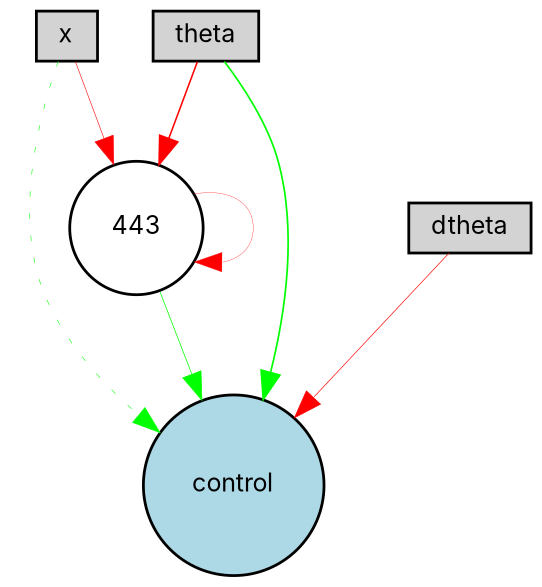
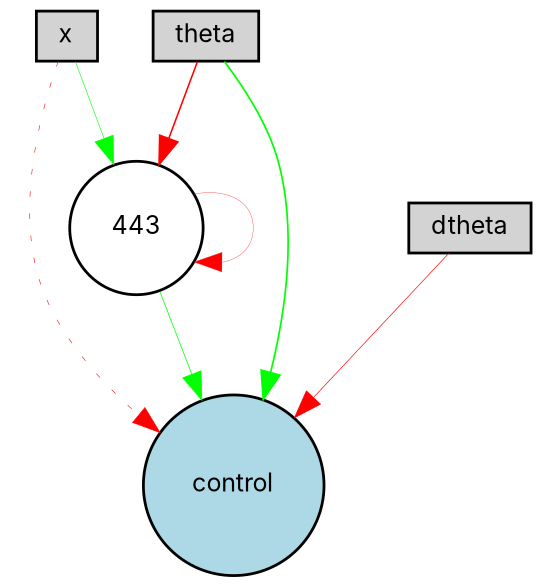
(90, 100) -> (90, 100)
(34, 253) -> (34, 253)
